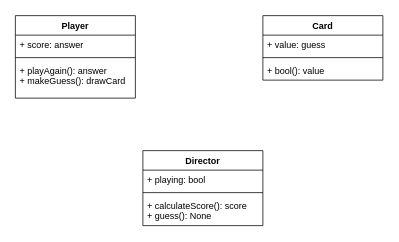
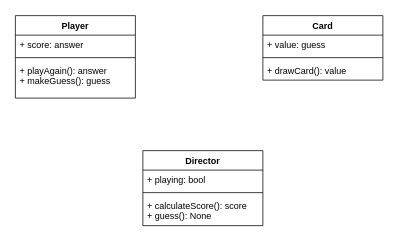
(67, 71) -> (67, 71)
(299, 71) -> (310, 71)
